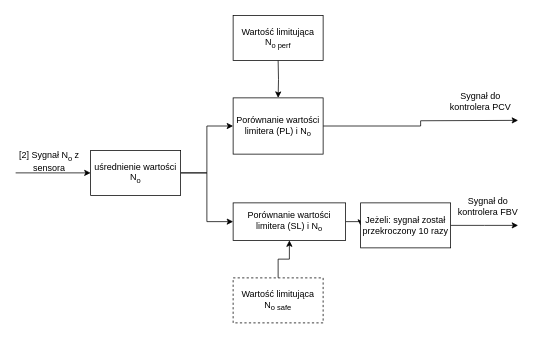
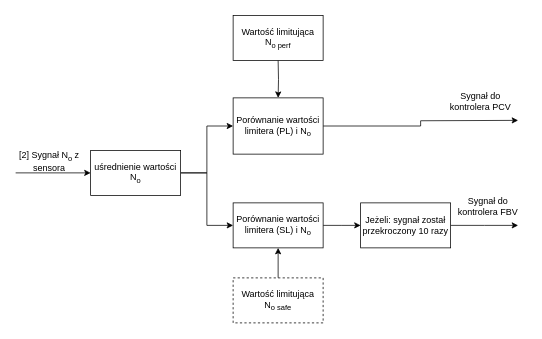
(289, 222) -> (278, 225)
